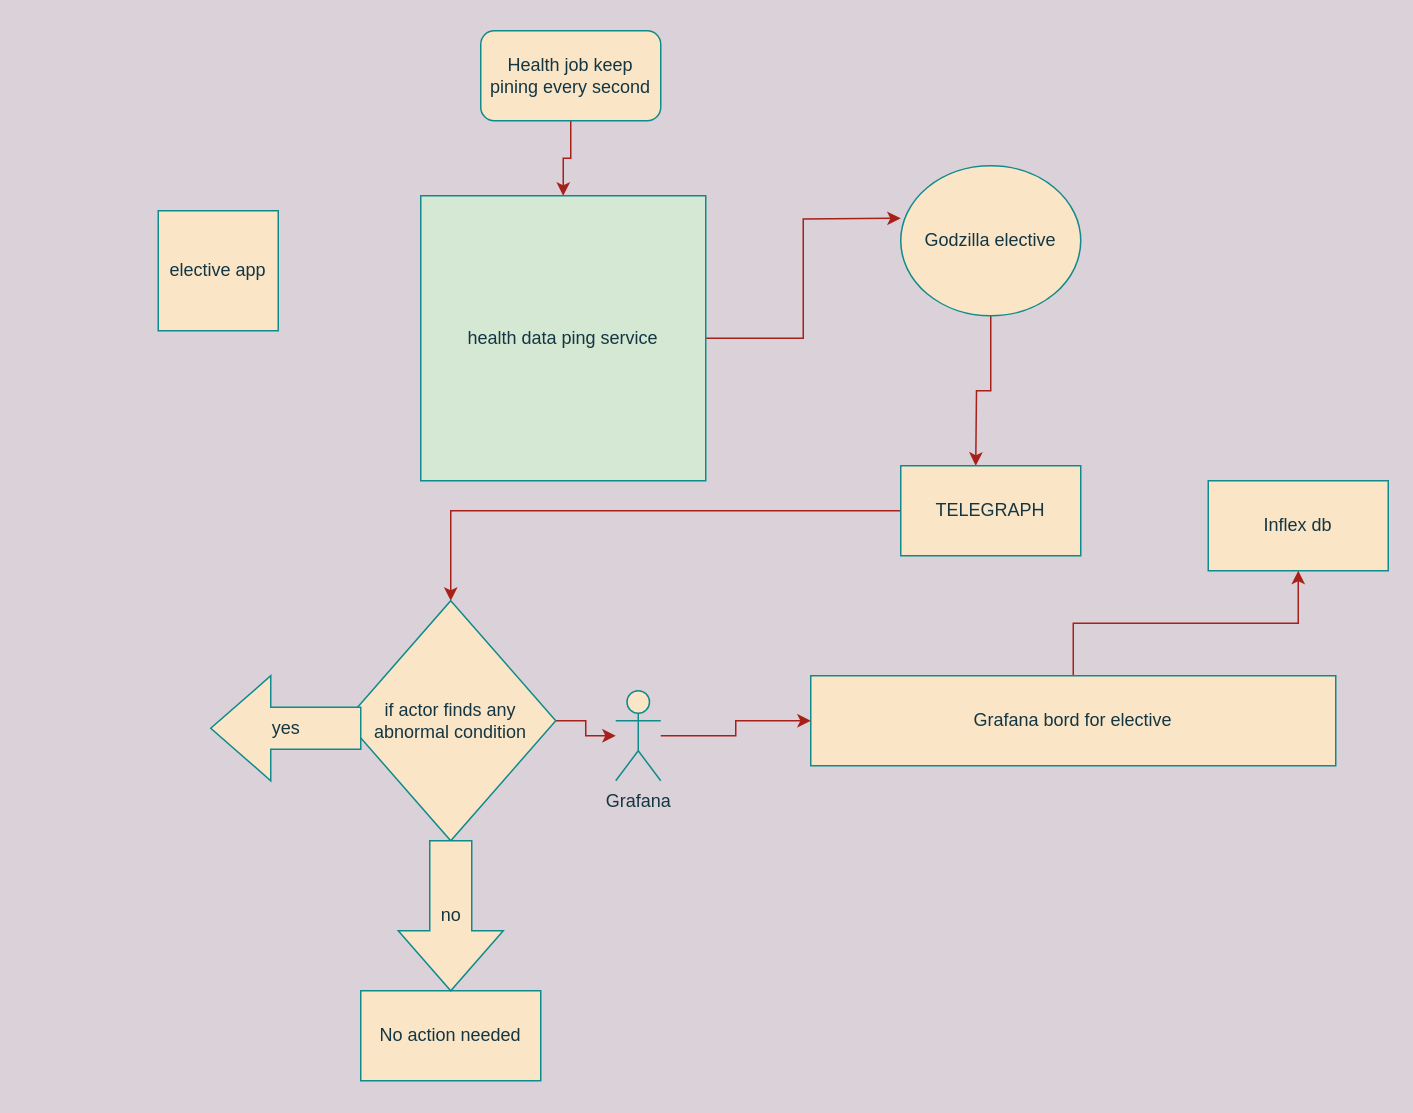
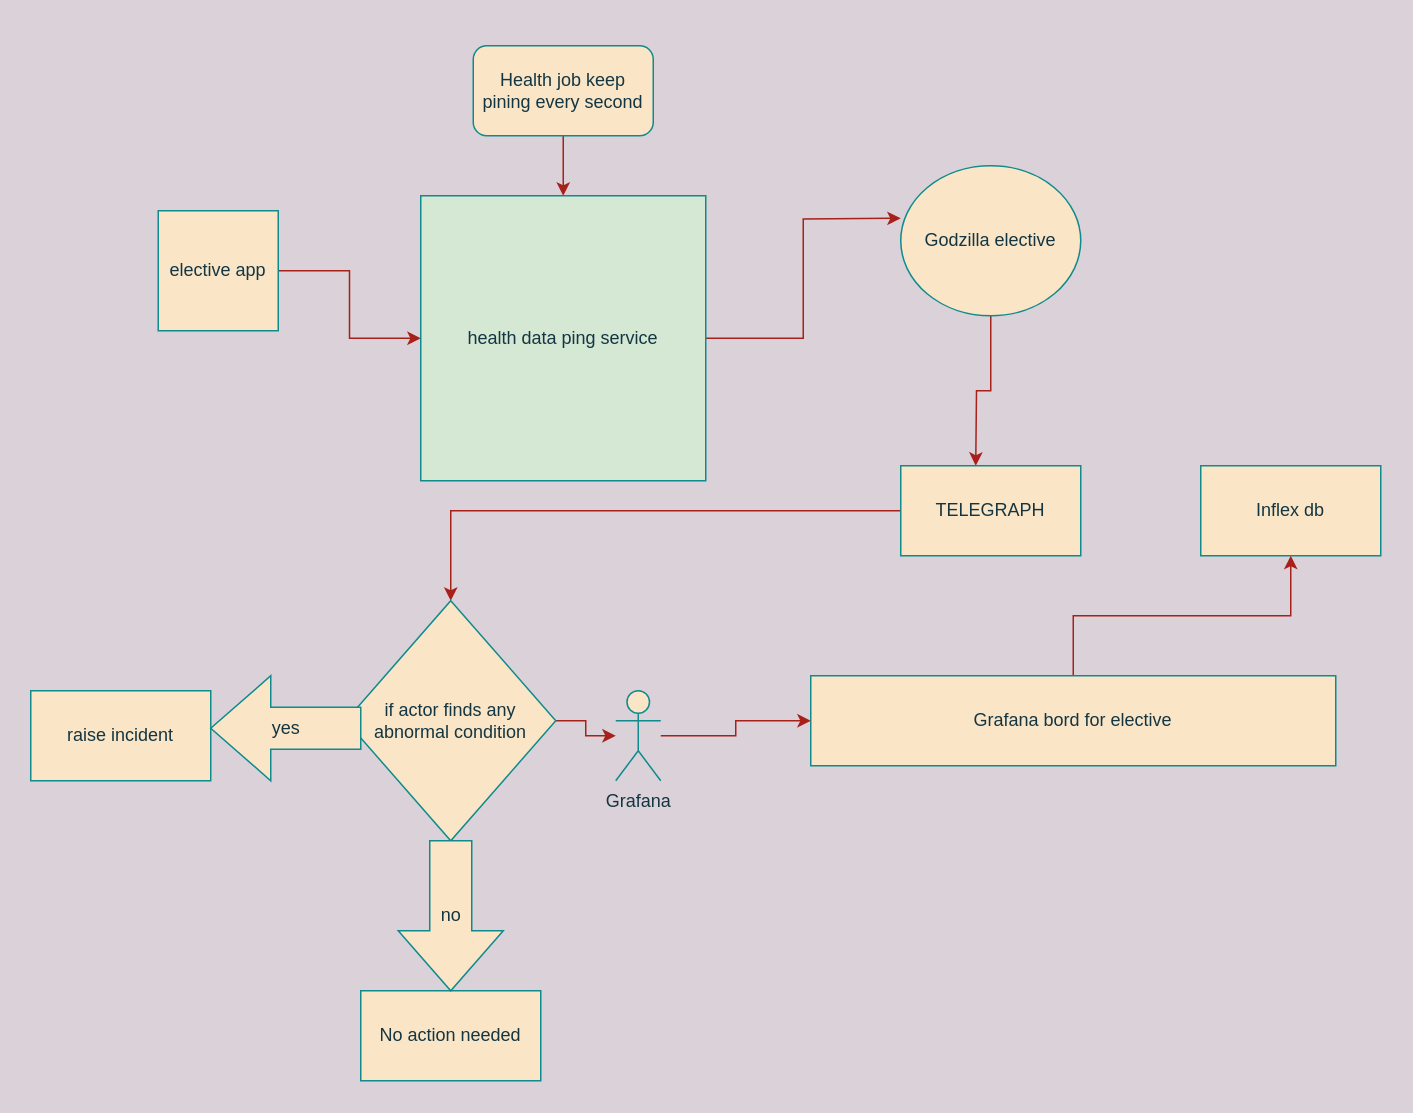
(571, 76) -> (563, 91)
none -> (350, 299)
(1298, 526) -> (1291, 511)
none -> (121, 736)
